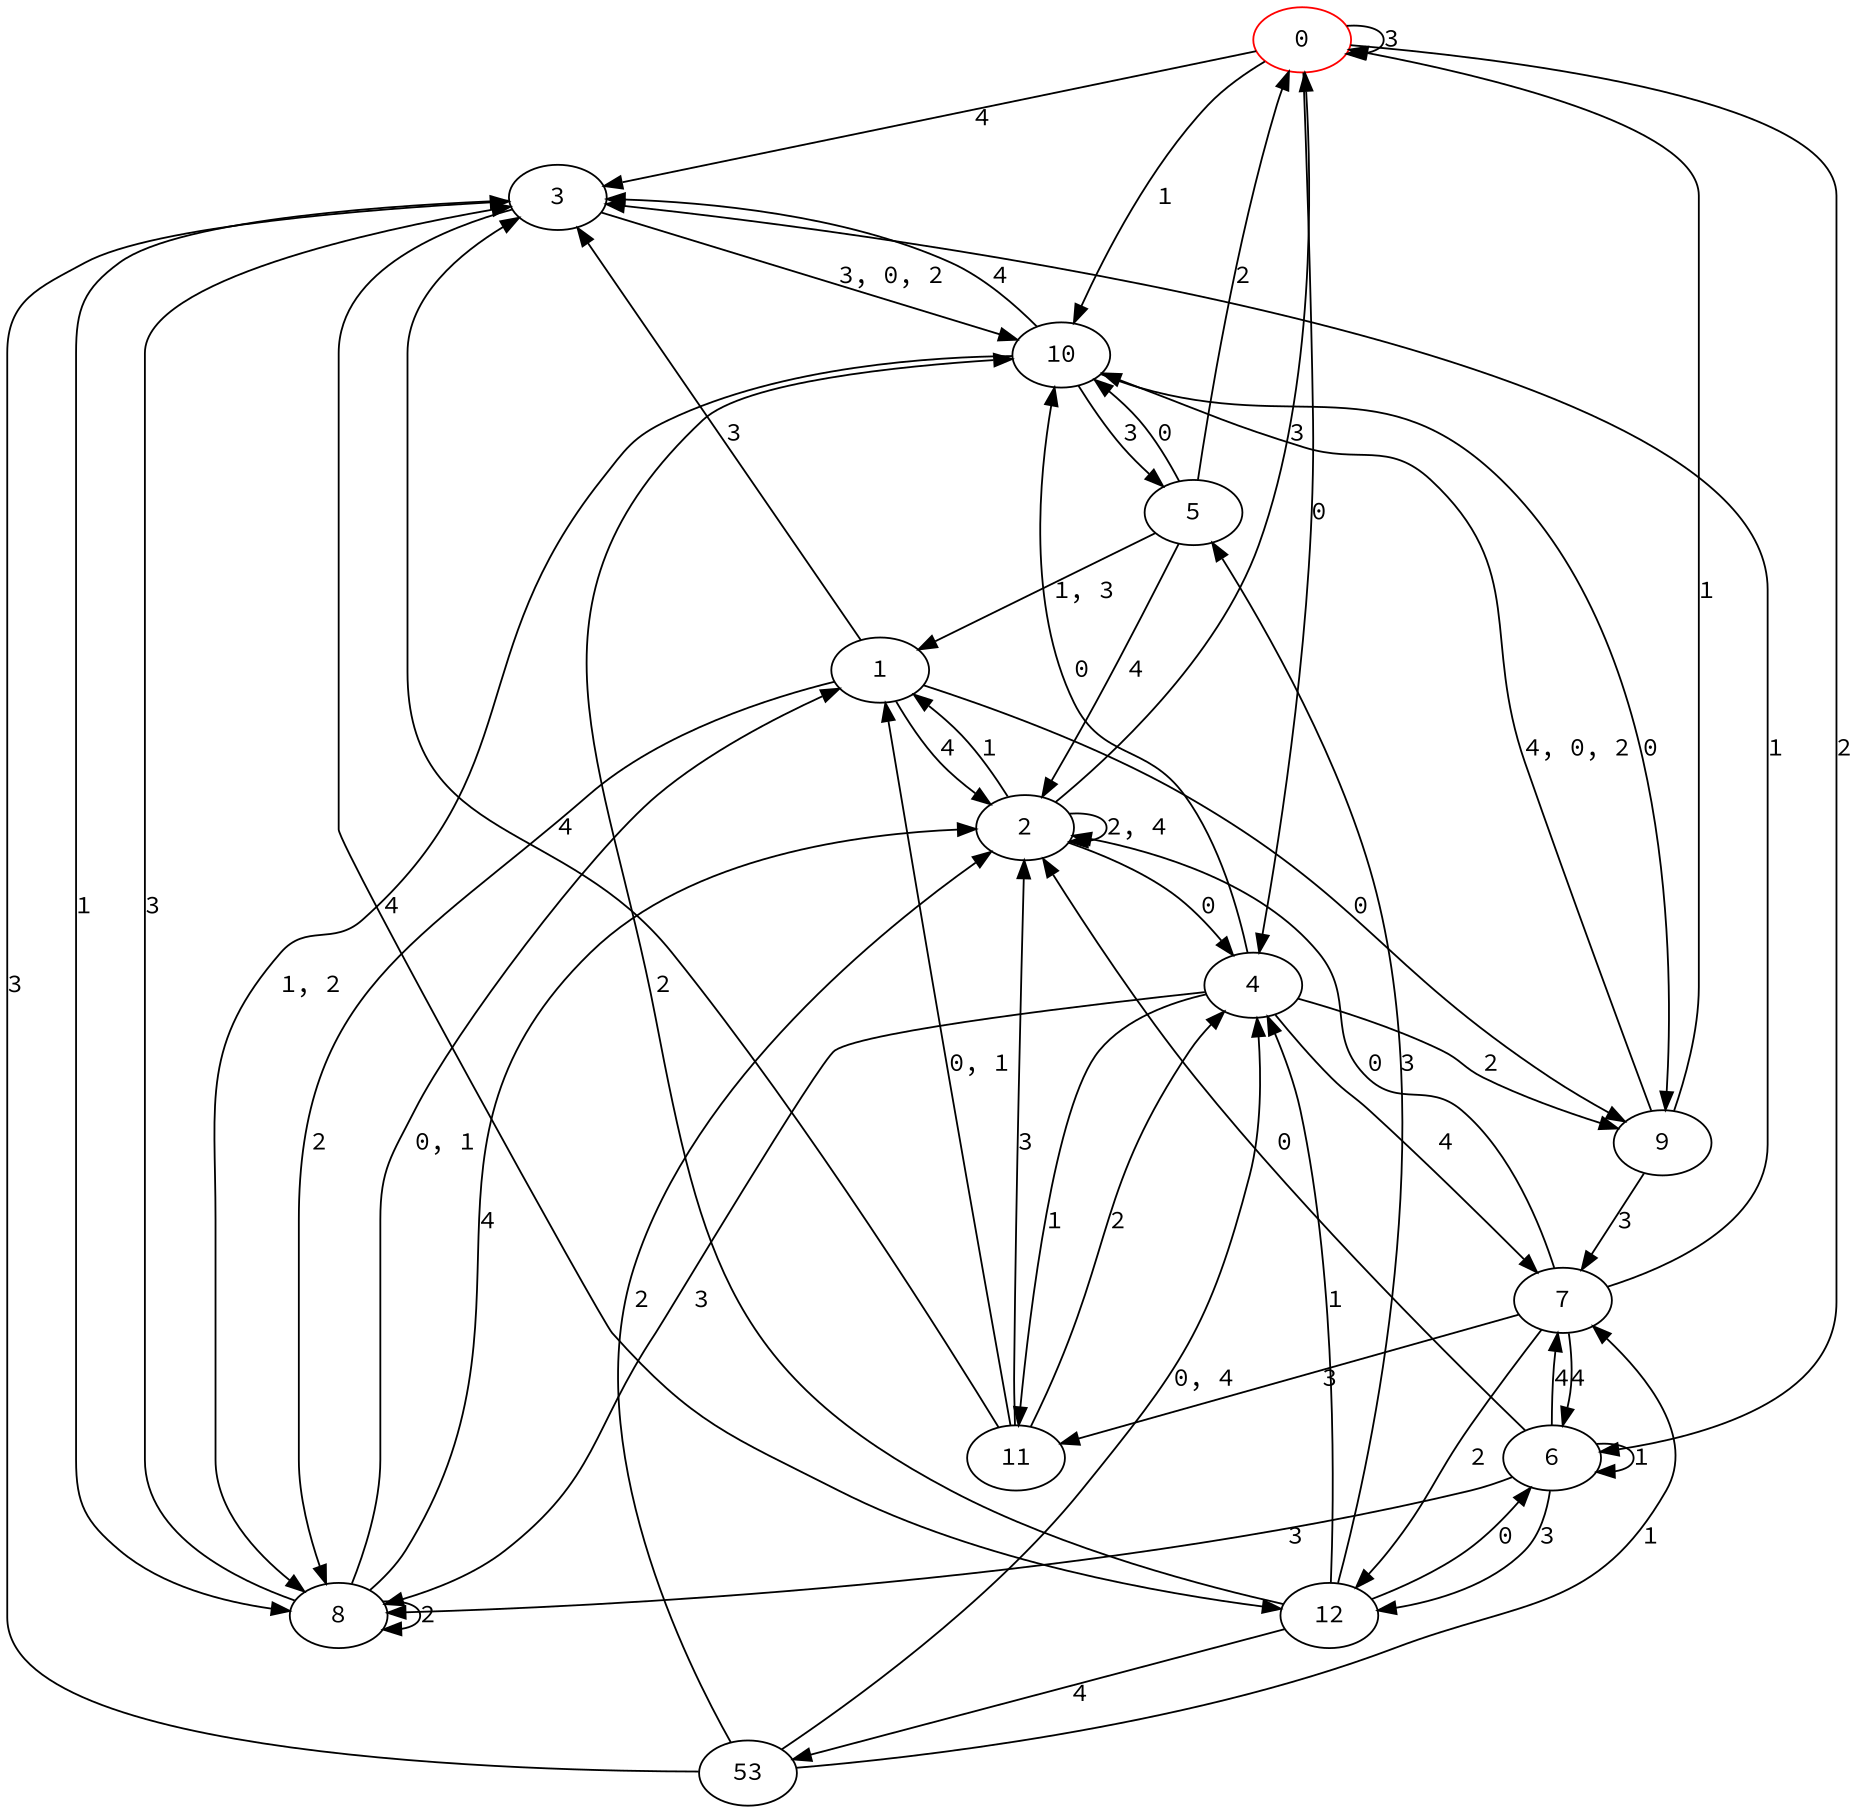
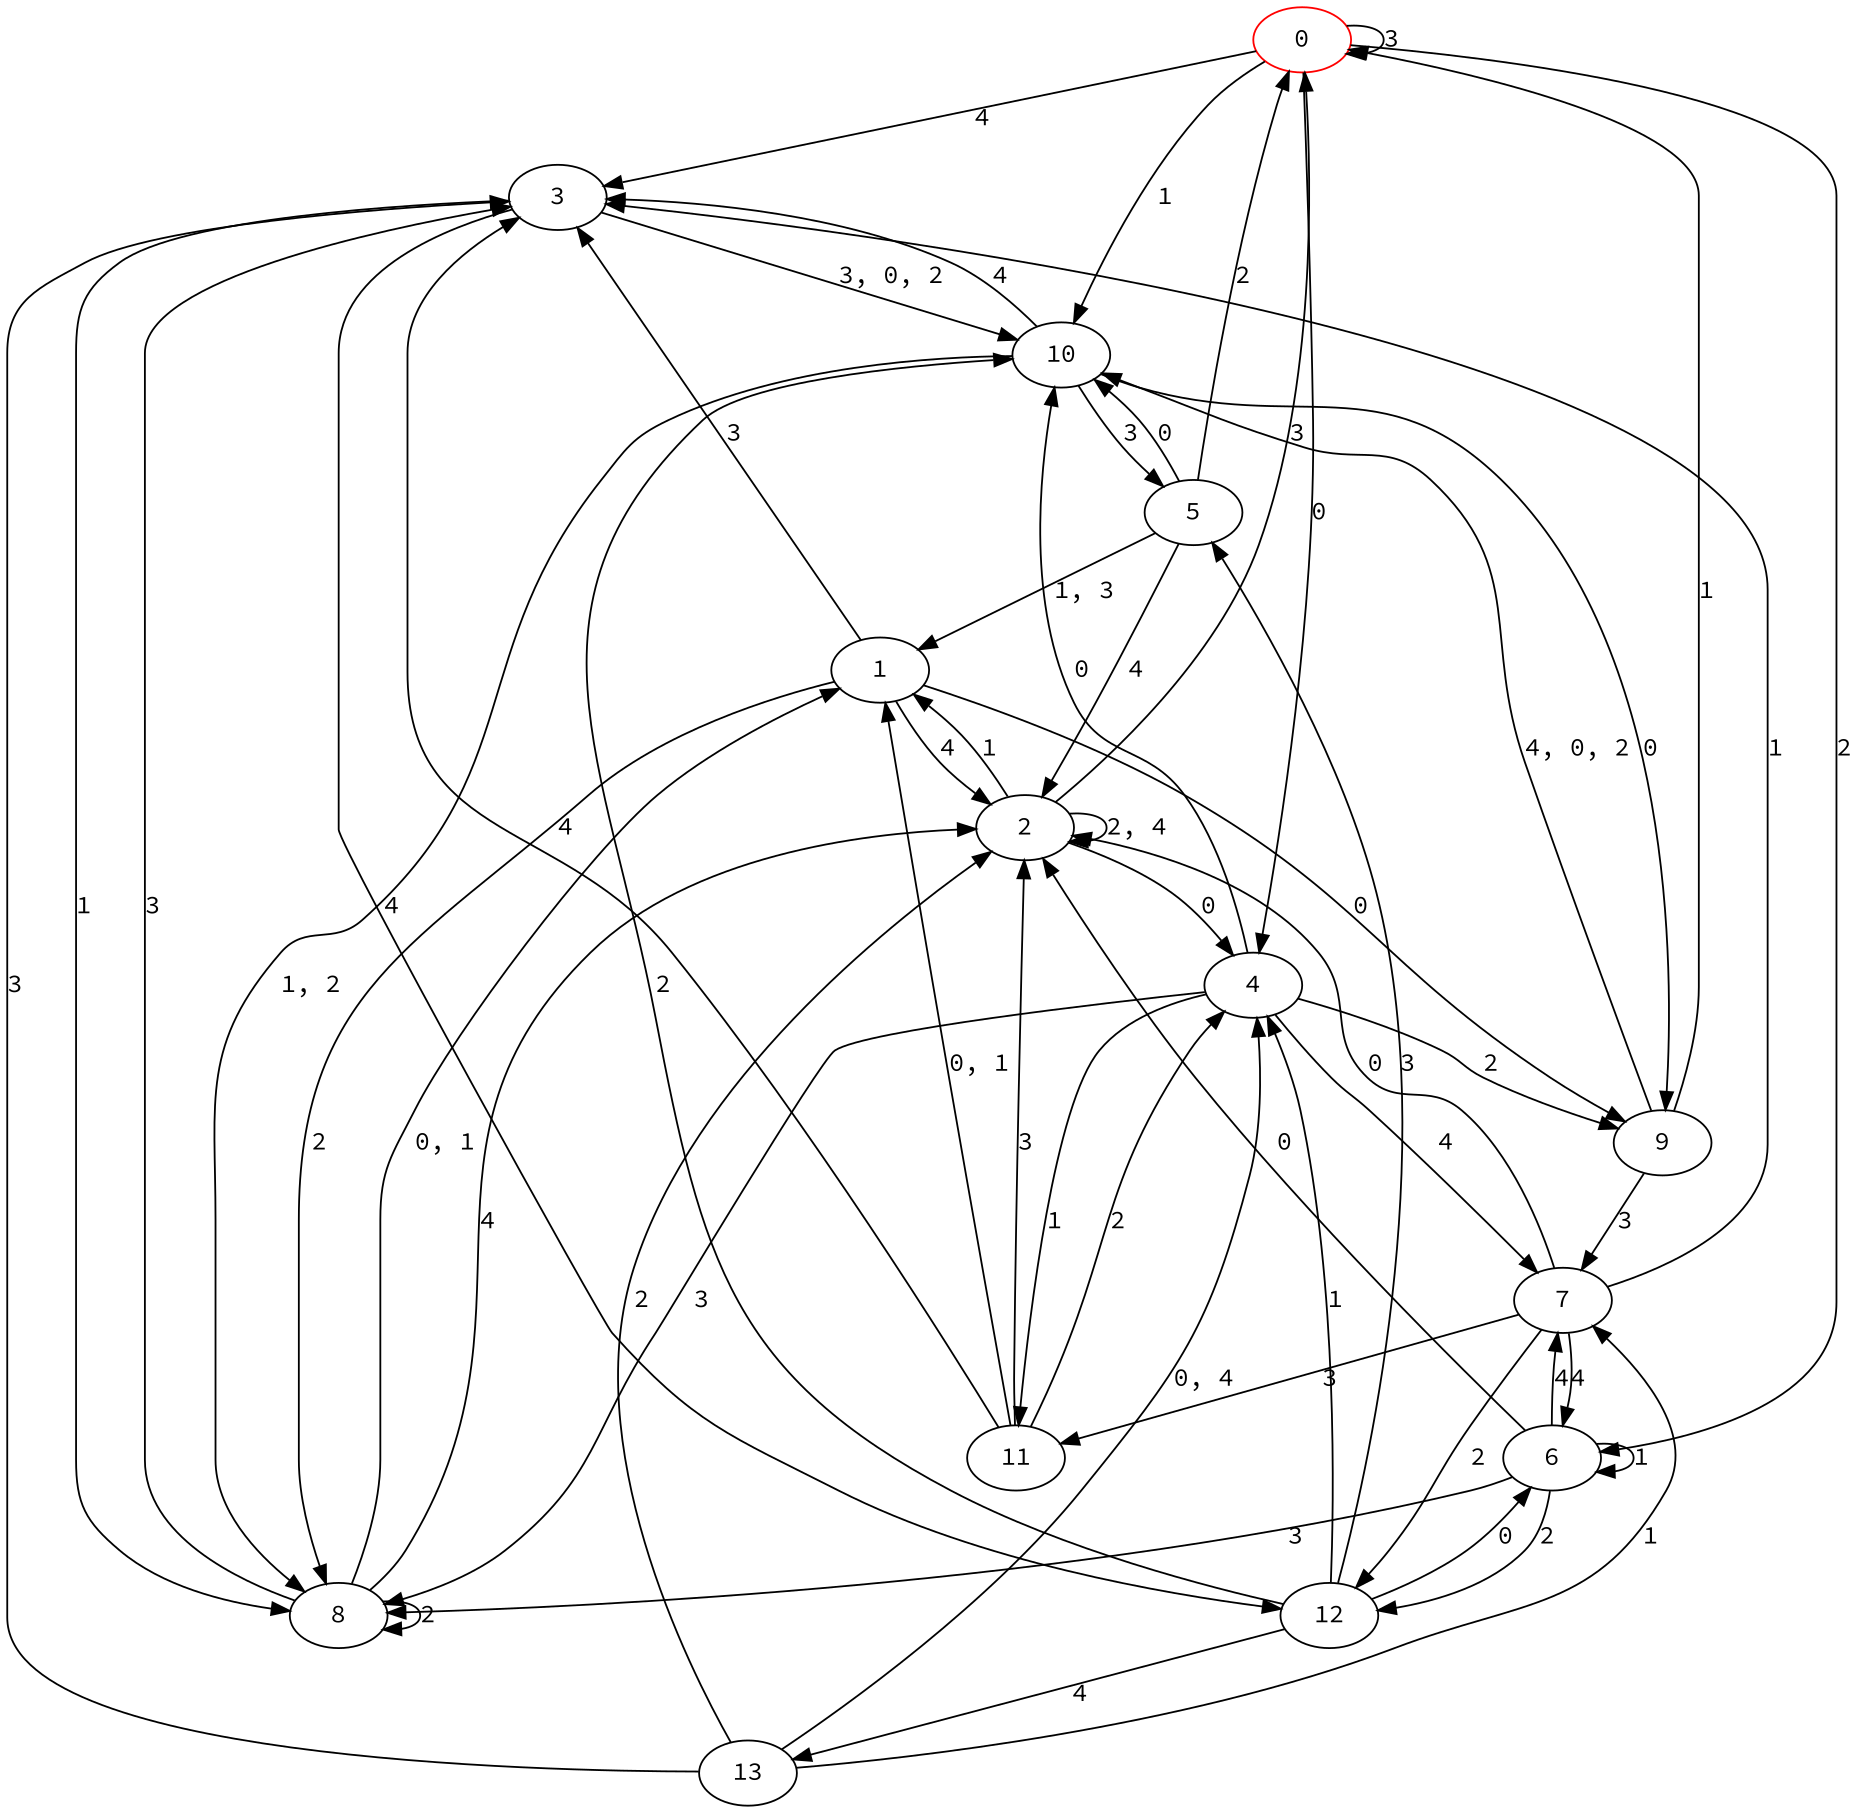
(1548, 1537) -> (1548, 1537)
(748, 1773) -> (748, 1773)
